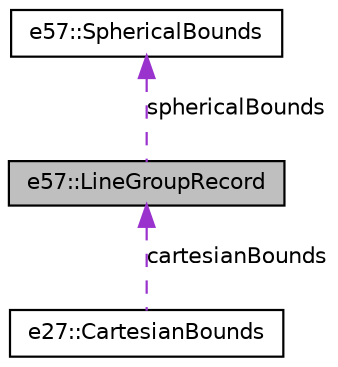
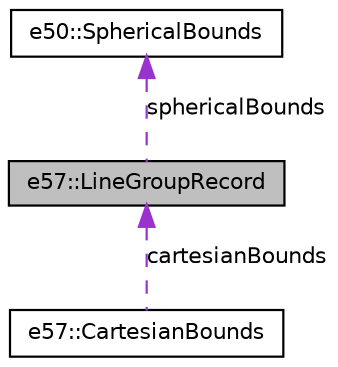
(147, 33) -> (147, 33)
(147, 333) -> (147, 333)
